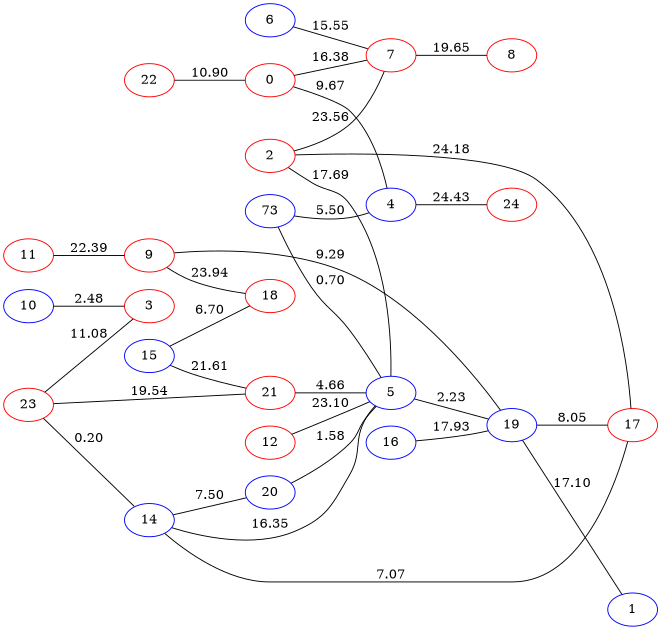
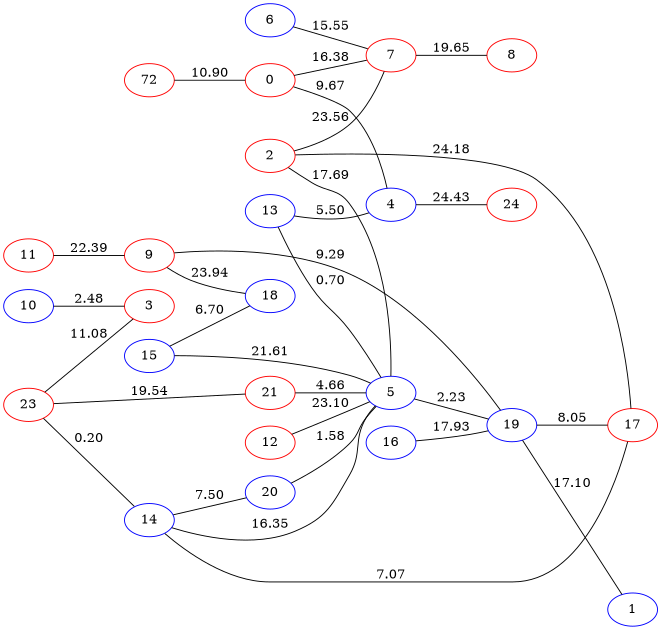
(149, 80) -> (149, 80)
(270, 211) -> (270, 211)
(270, 296) -> (270, 296)
(208, 379) -> (274, 361)
